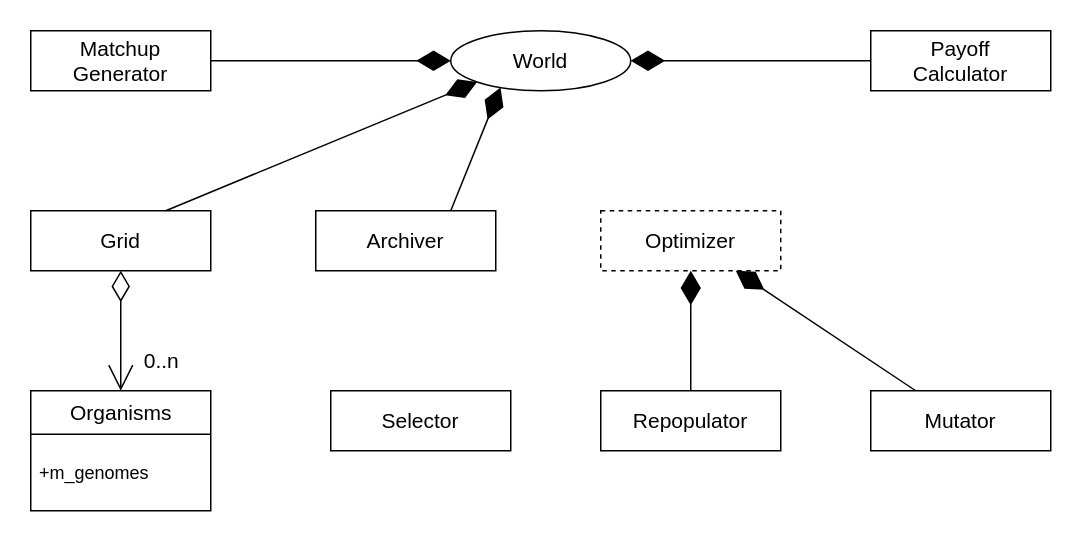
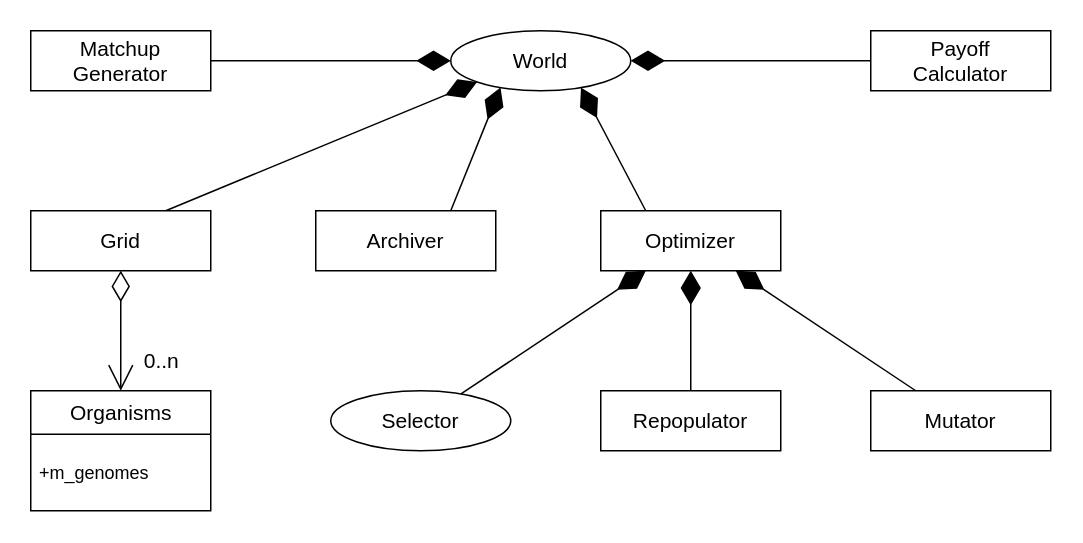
none -> (621, 164)
(691, 241) -> (691, 241)
none -> (539, 342)
(421, 421) -> (421, 421)
